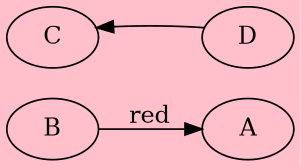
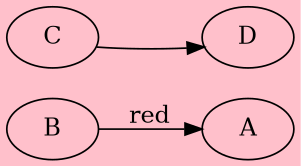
(159, 26) -> (142, 49)
